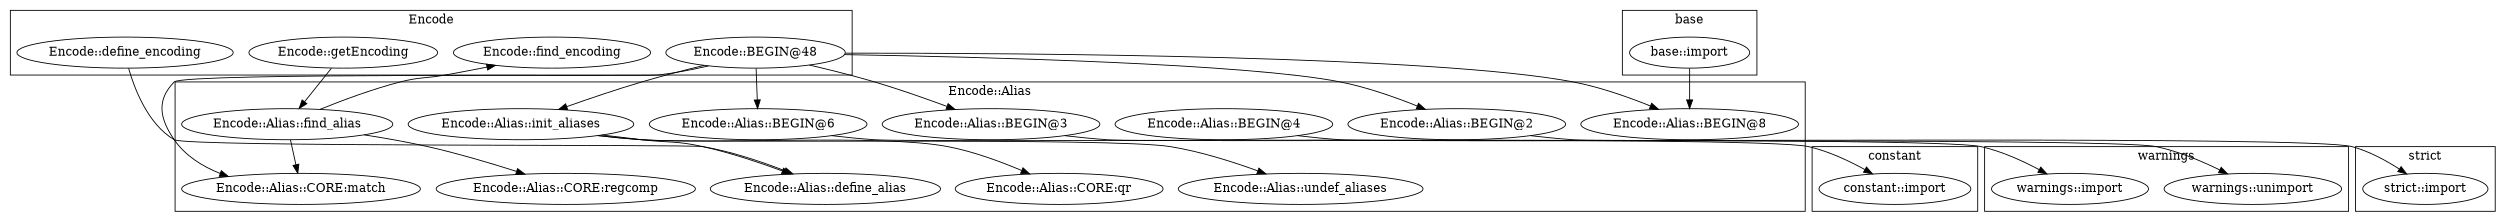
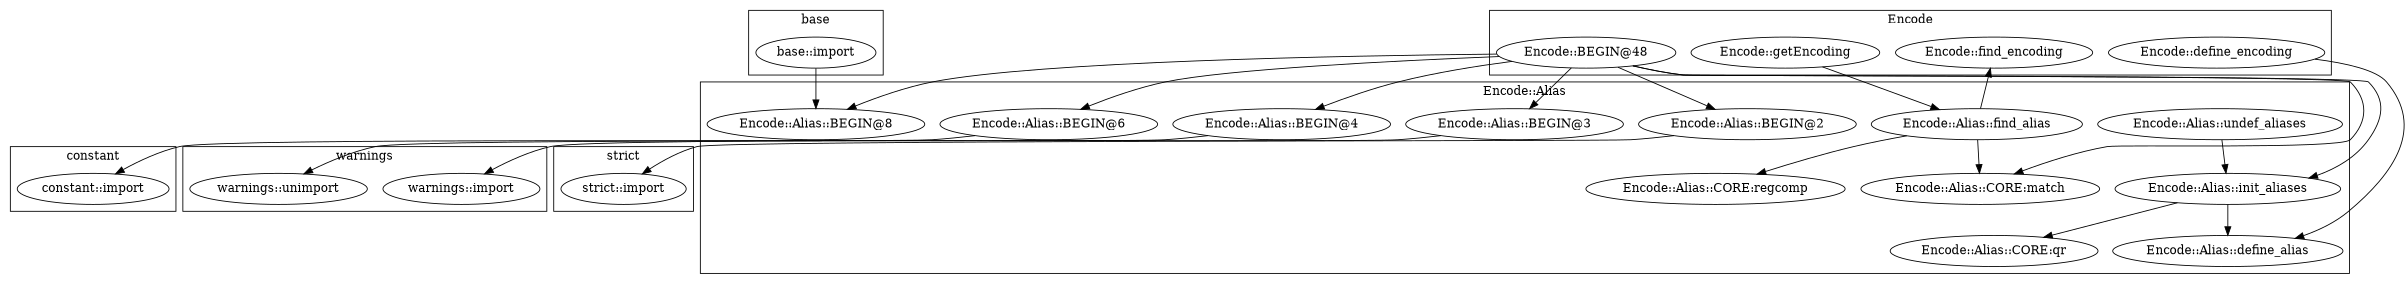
none -> (1421, 77)
(929, 141) -> (2223, 152)
